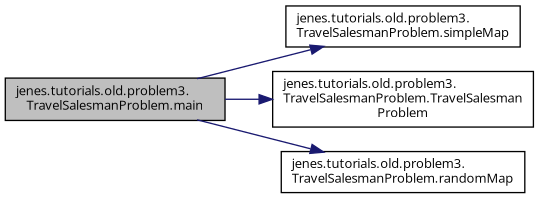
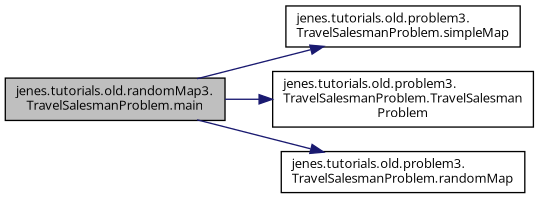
(115, 99) -> (115, 99)
